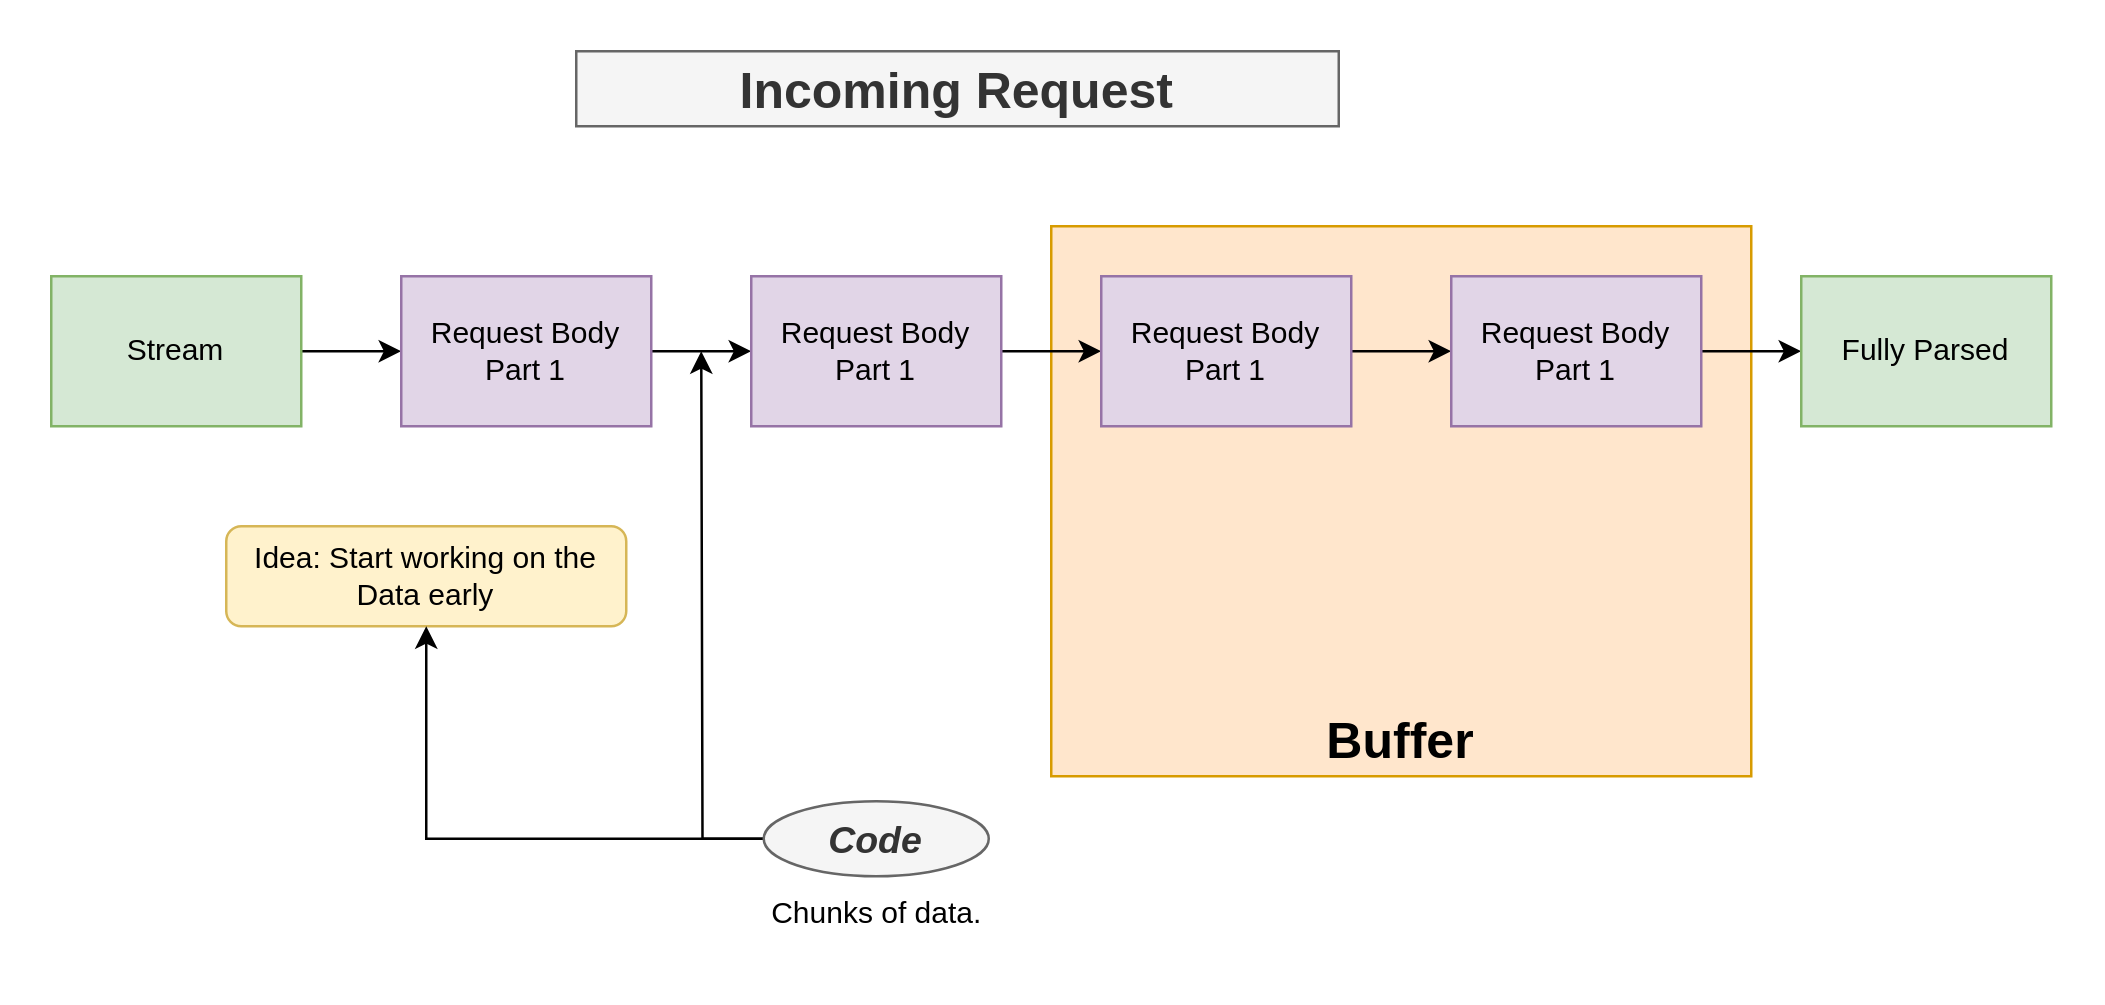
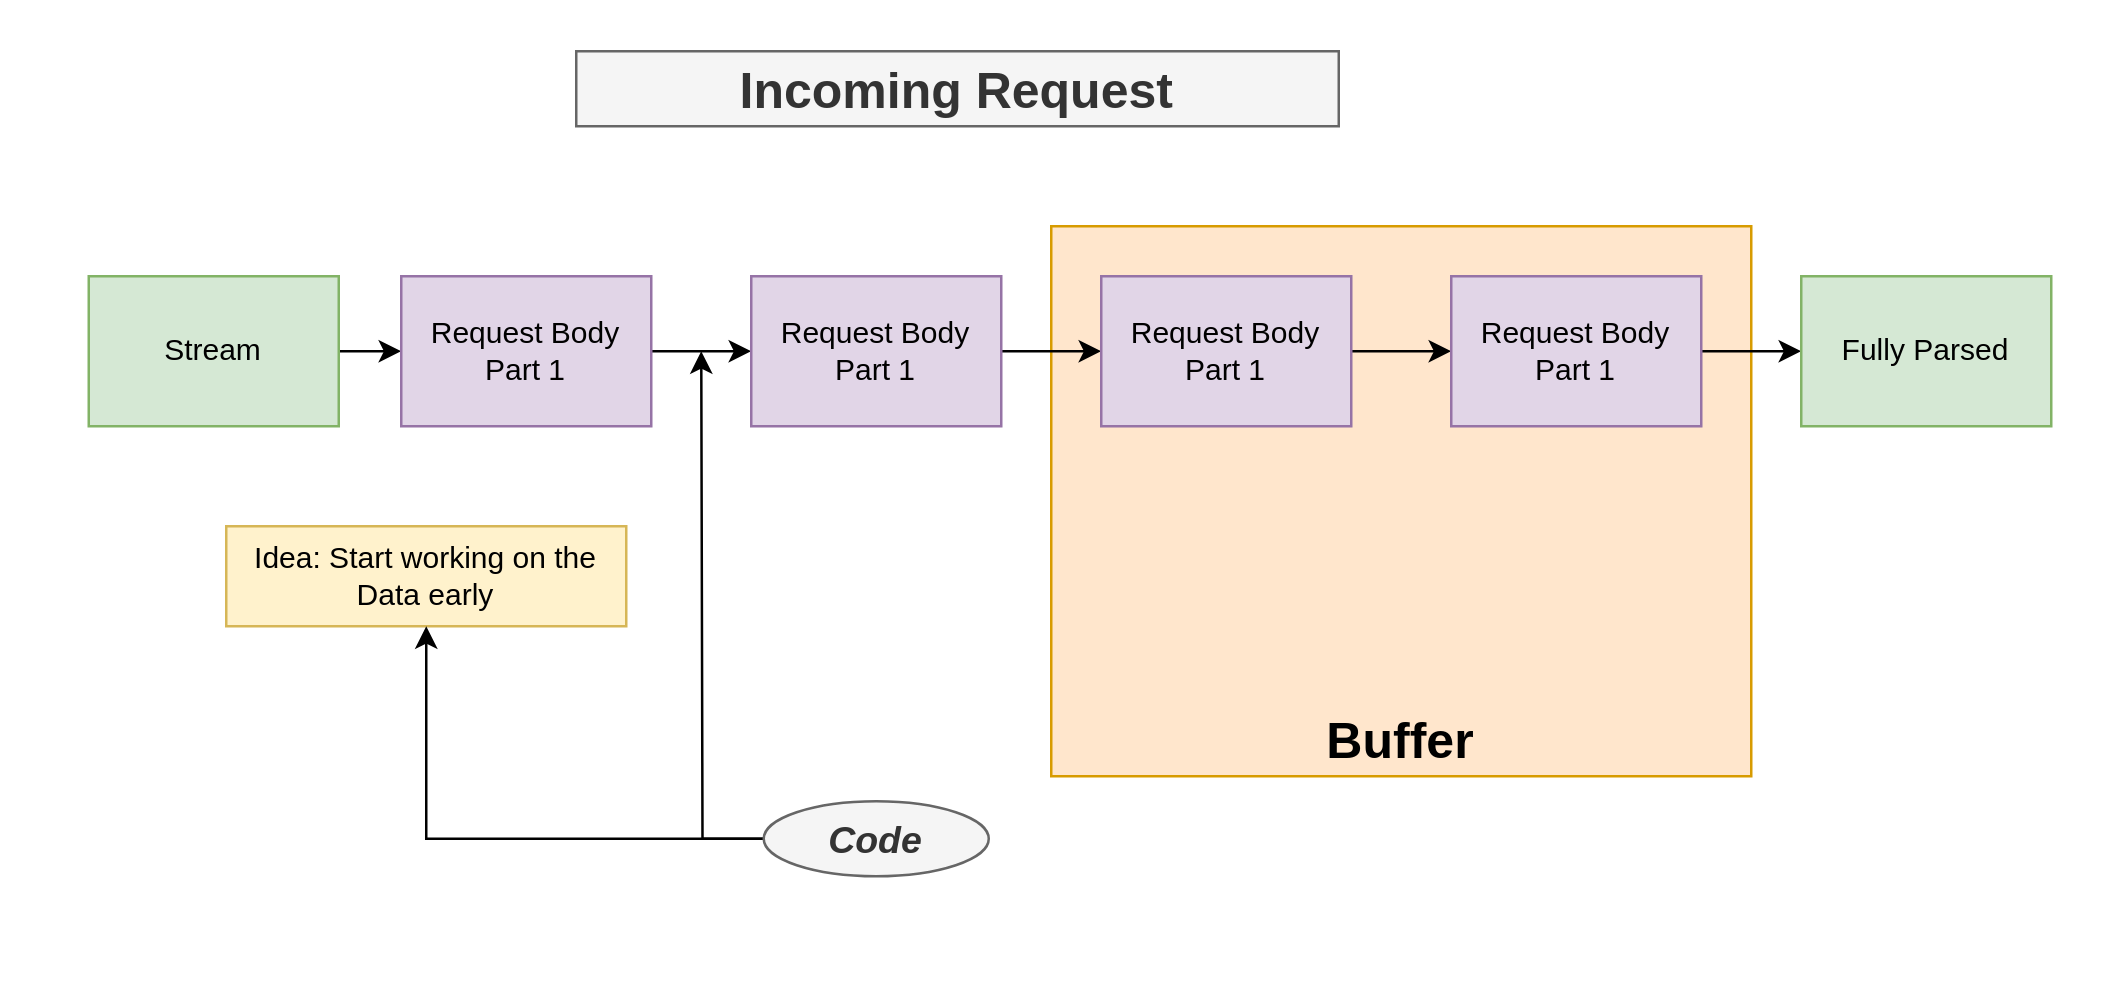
(176, 351) -> (214, 351)
(426, 576) -> (426, 576)
(876, 914) -> none
